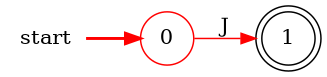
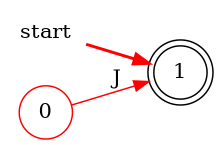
(106, 38) -> (110, 52)
